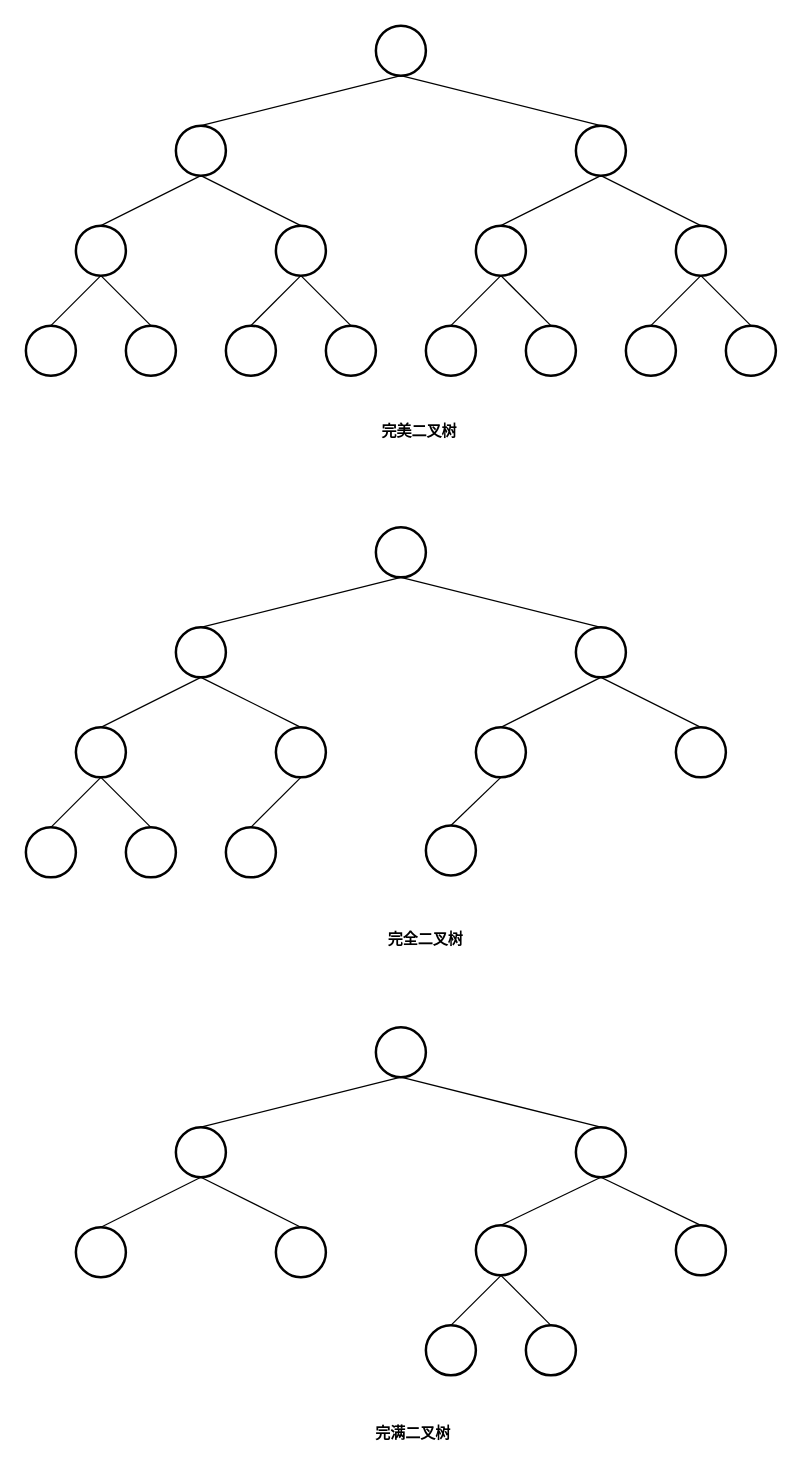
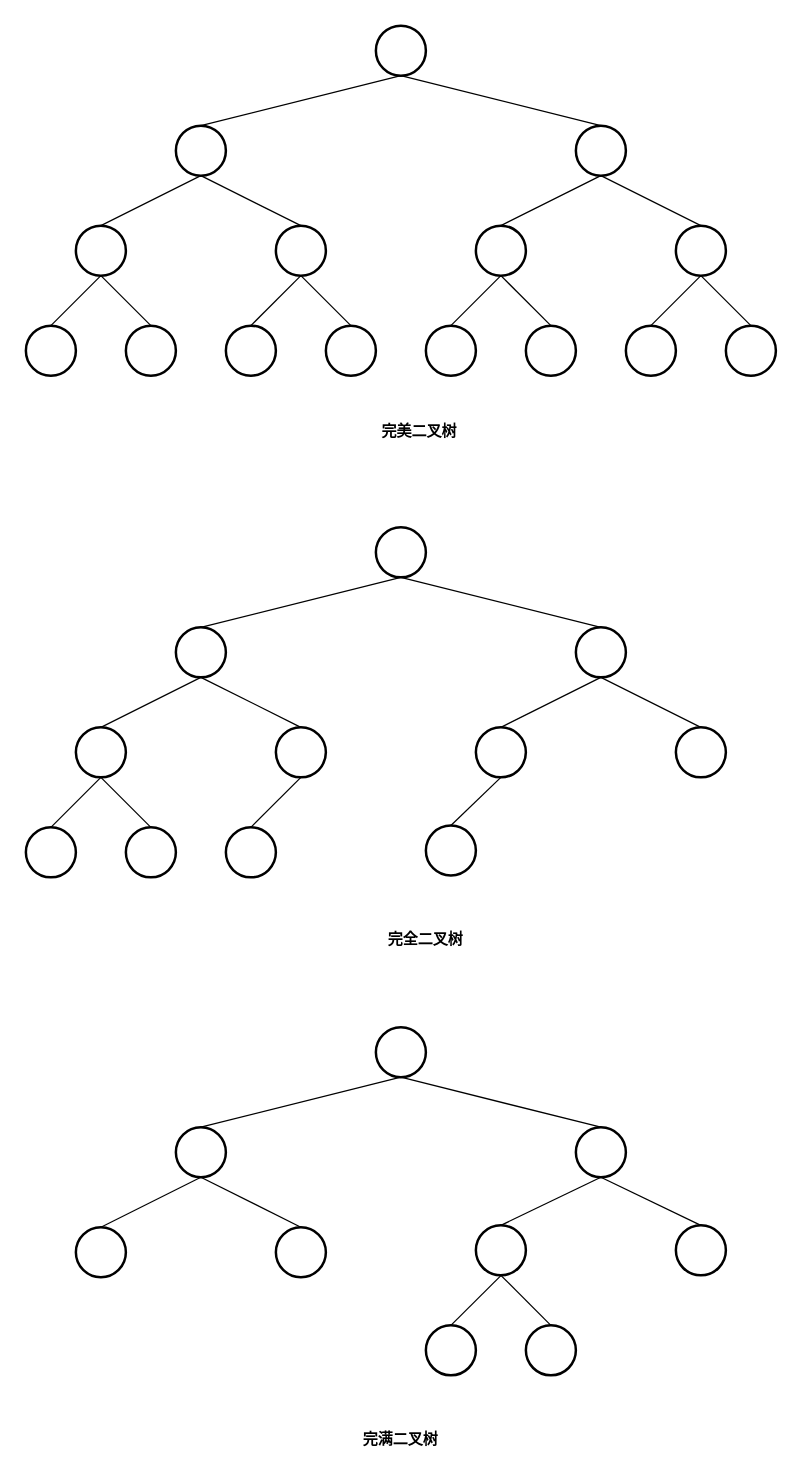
(413, 1433) -> (401, 1440)
